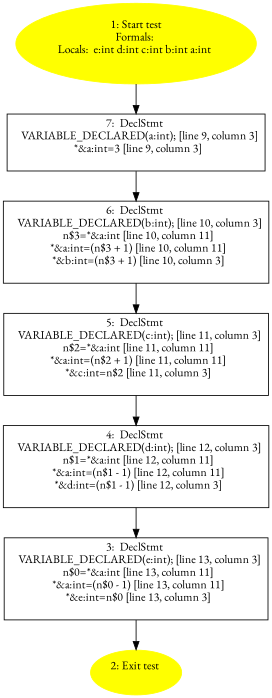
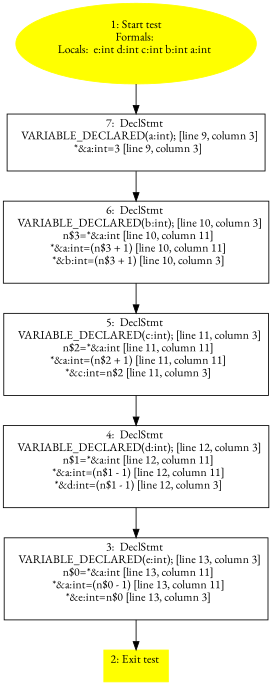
(136, 673) -> (136, 666)
